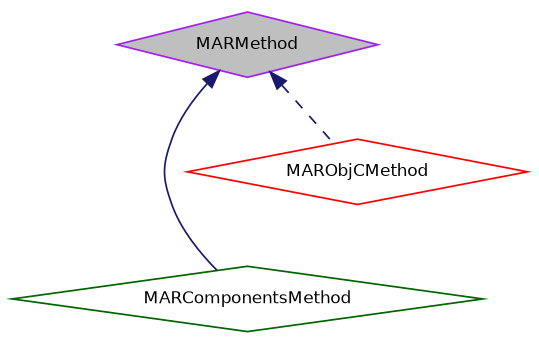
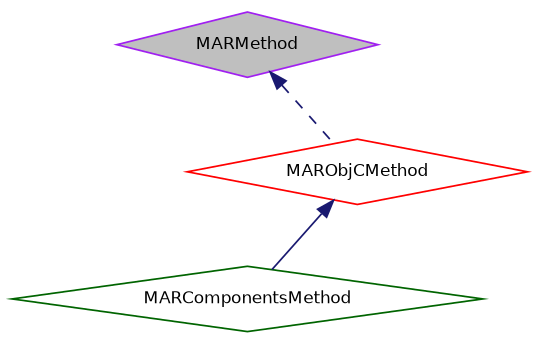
(165, 179) -> (297, 242)
